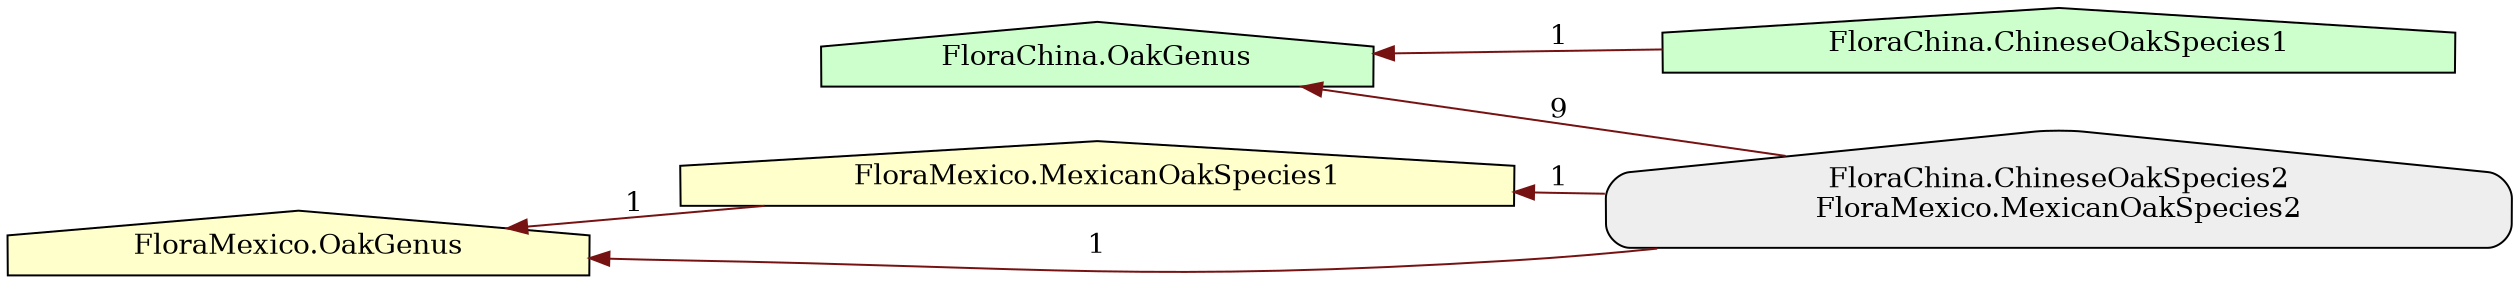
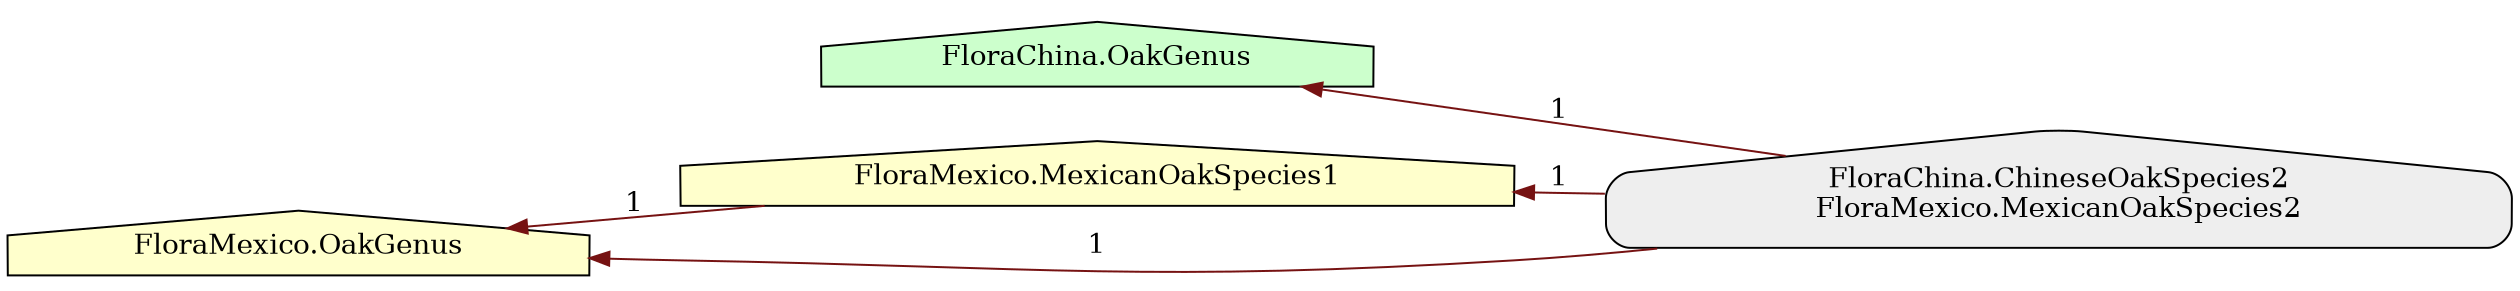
(2059, 44) -> none
(1560, 110) -> (1560, 110)
